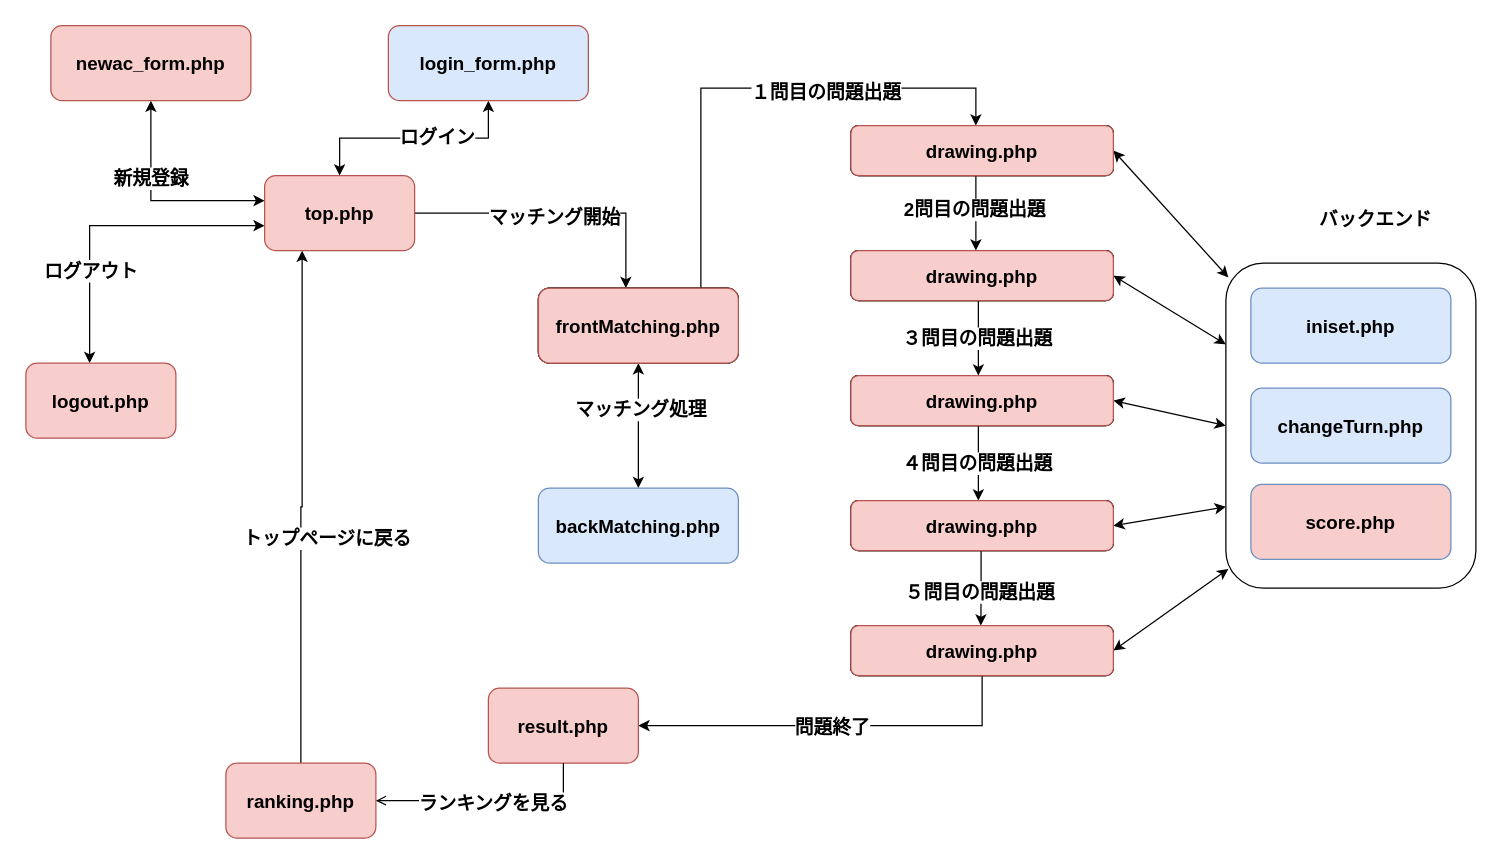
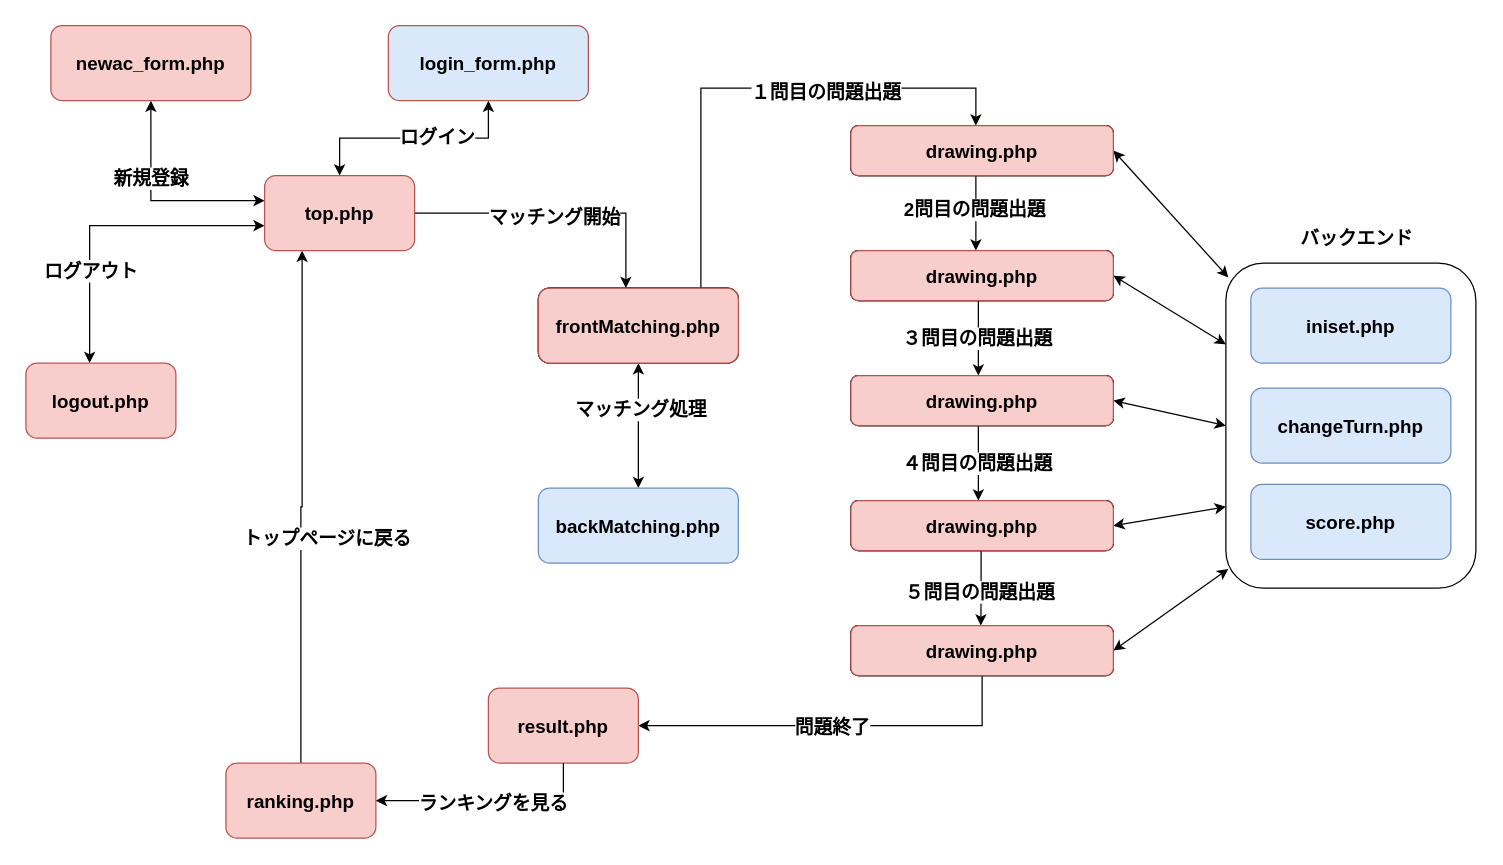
(1376, 219) -> (1357, 238)
(1351, 522) -> (1351, 522)
(383, 801) -> (386, 801)
